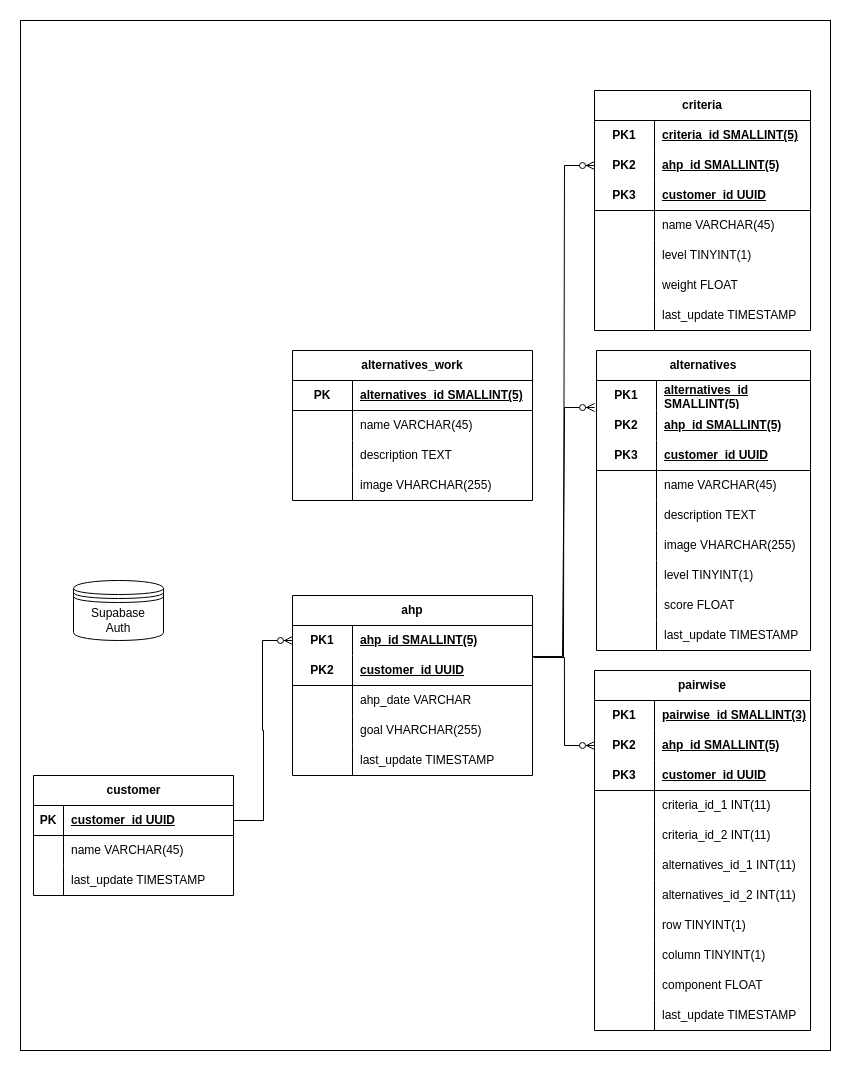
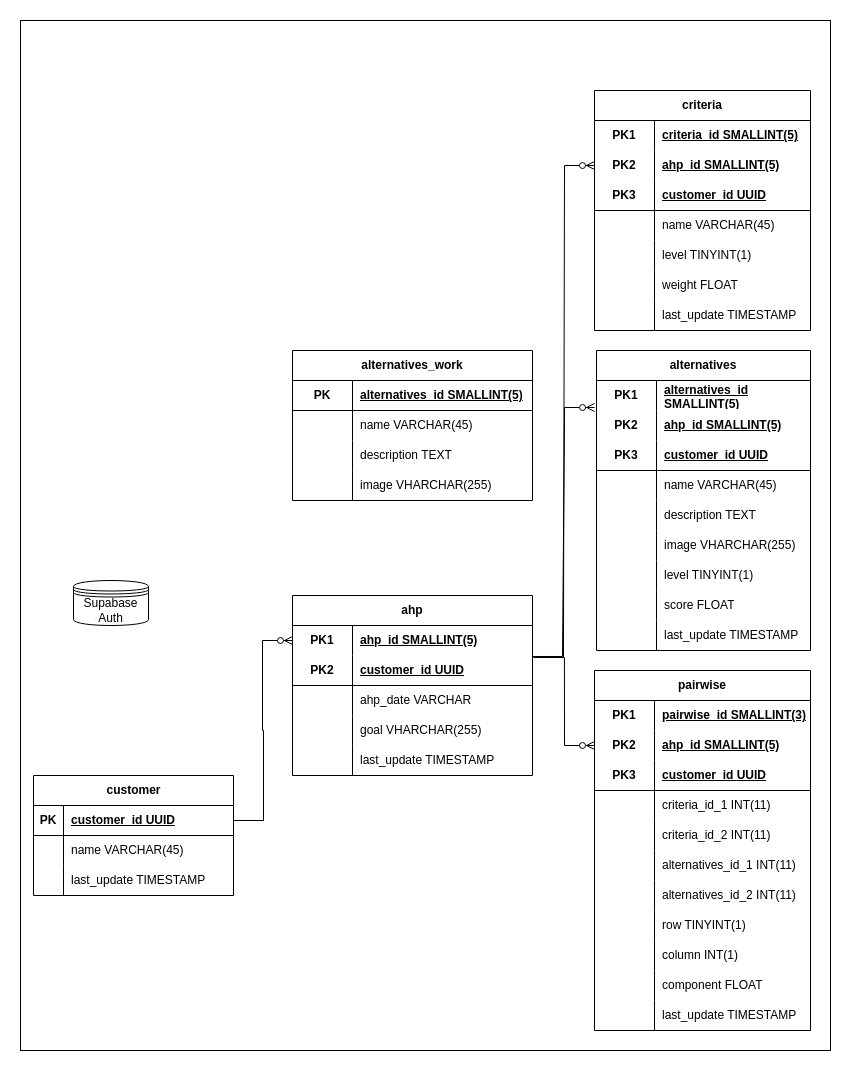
(119, 611) -> (111, 603)
(717, 956) -> (703, 956)
